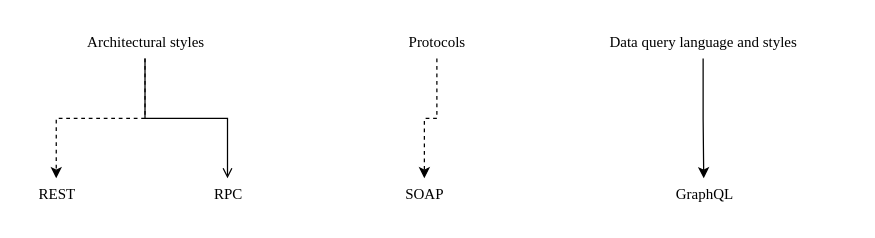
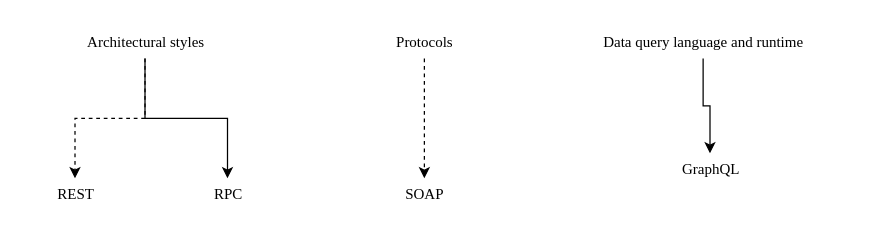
(437, 42) -> (424, 42)
(704, 42) -> (704, 42)
(228, 170) -> (228, 168)
(56, 194) -> (75, 194)
(704, 194) -> (710, 169)
